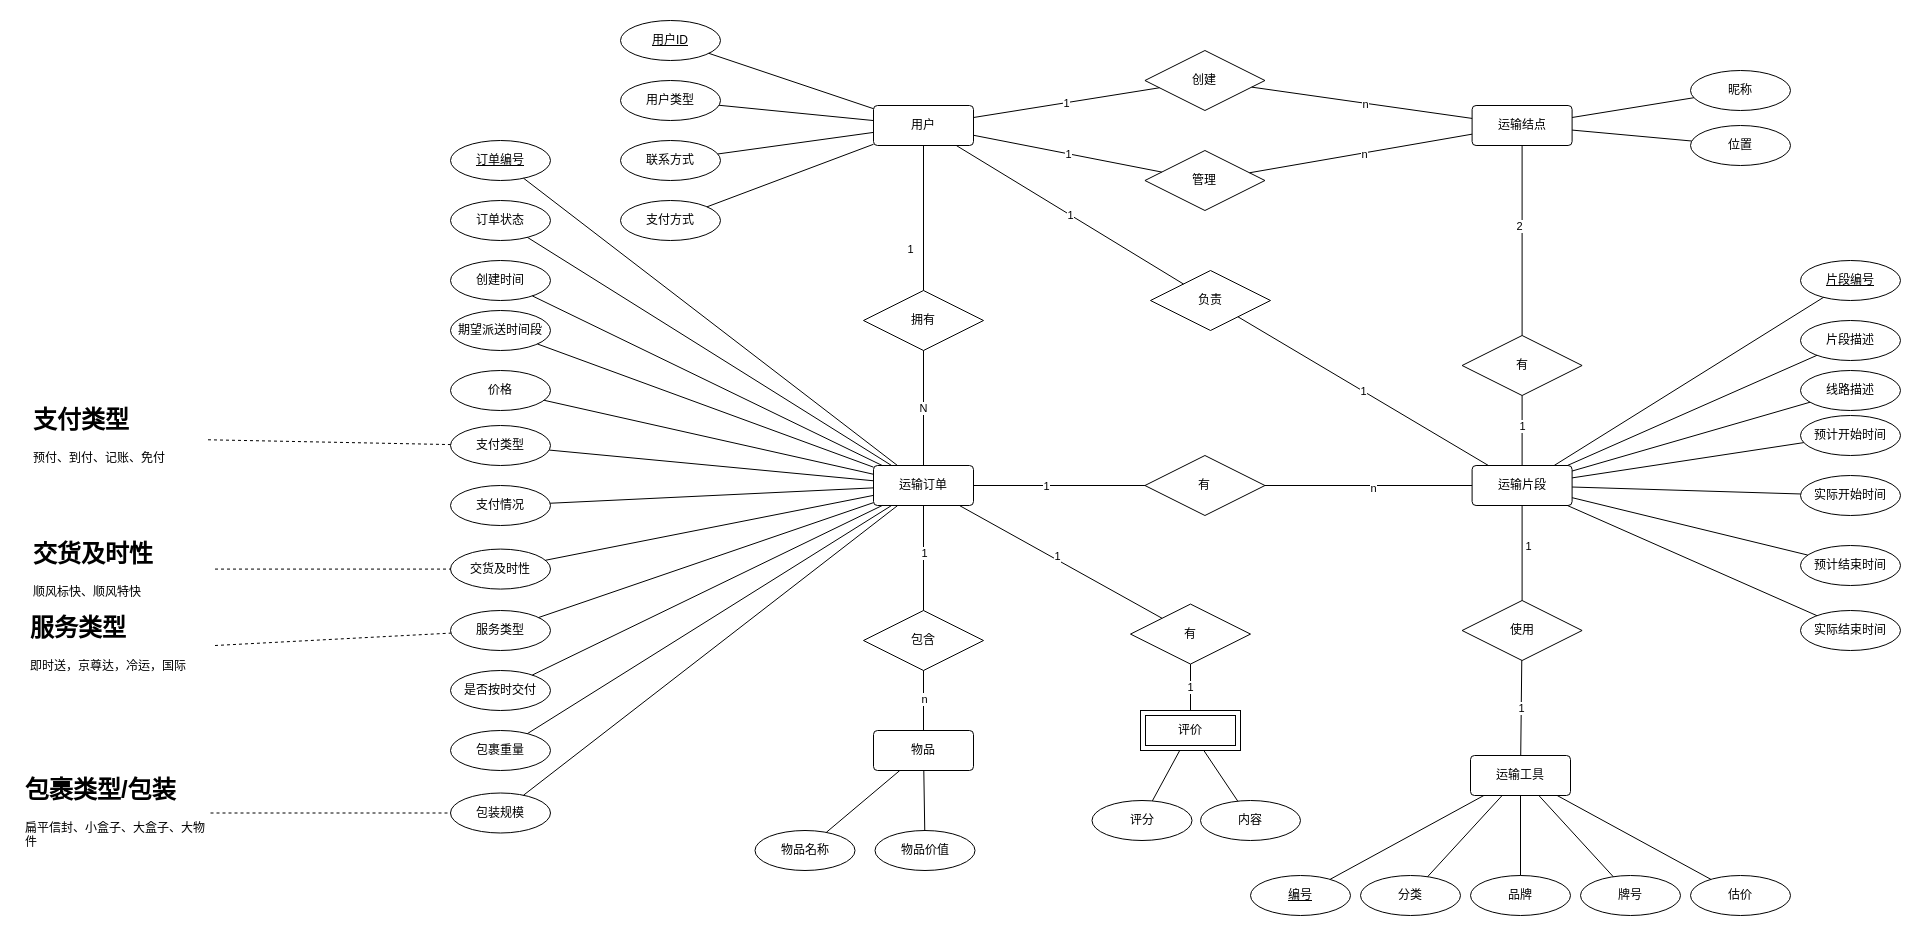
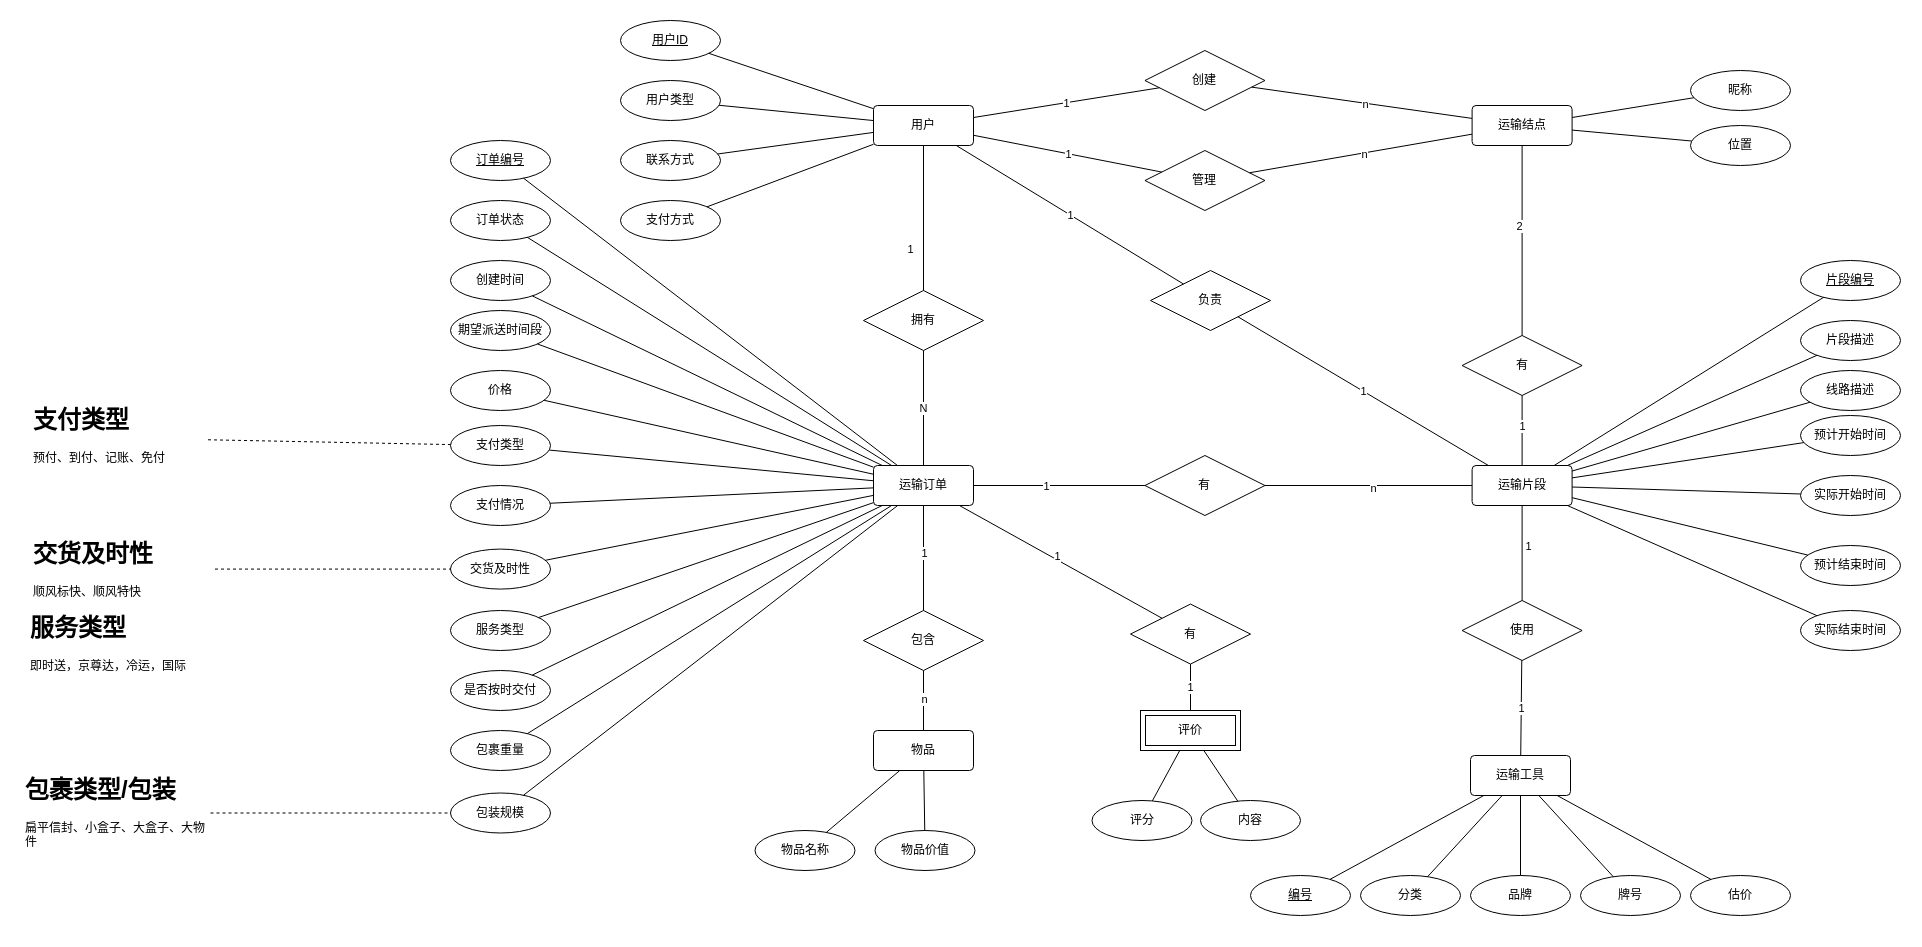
(333, 639) -> none
